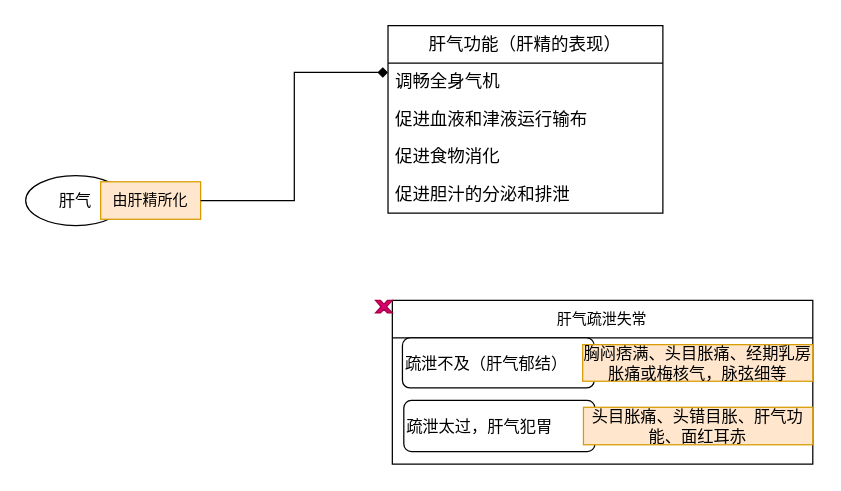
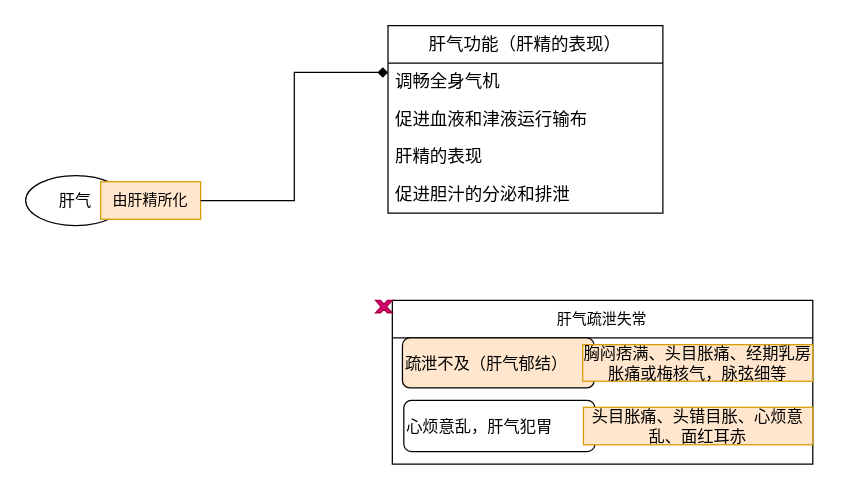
(448, 157) -> (439, 157)
(498, 363) -> (498, 363)
(480, 427) -> (480, 427)
(698, 427) -> (698, 427)
